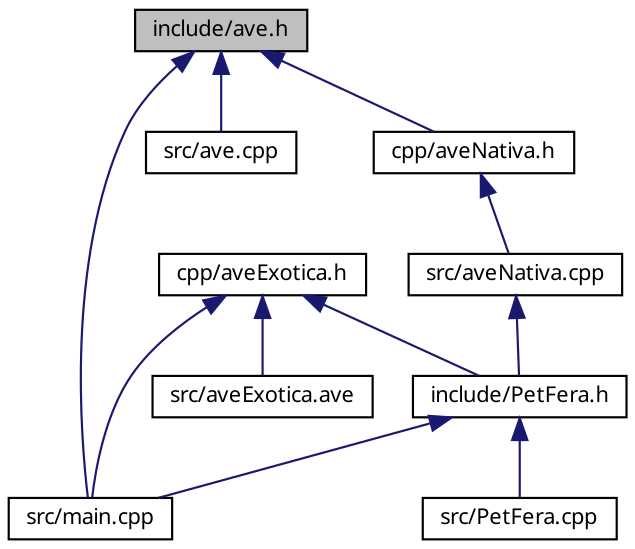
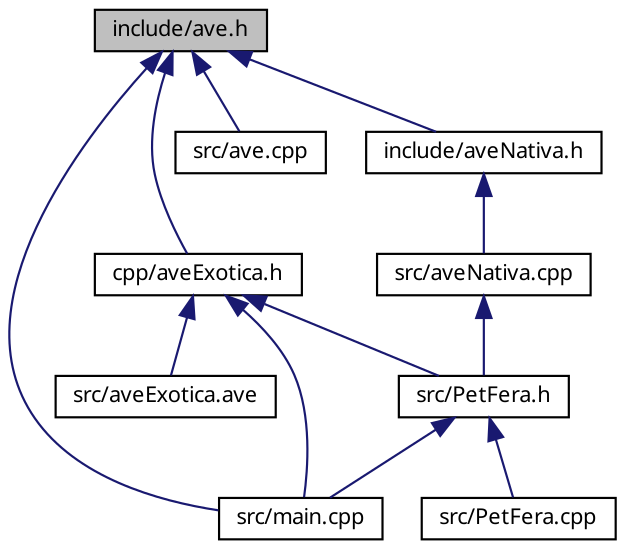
(474, 153) -> (484, 153)
none -> (153, 166)
(520, 397) -> (484, 397)
